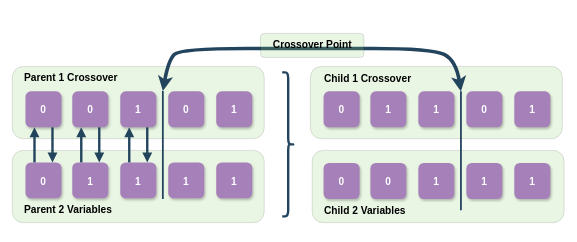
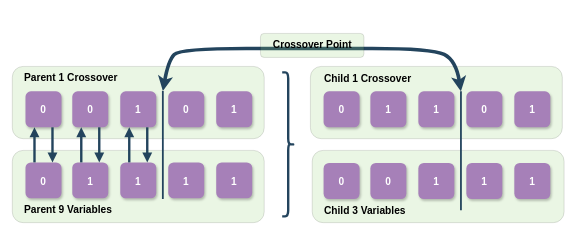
(70, 210) -> (70, 210)
(365, 211) -> (365, 211)
